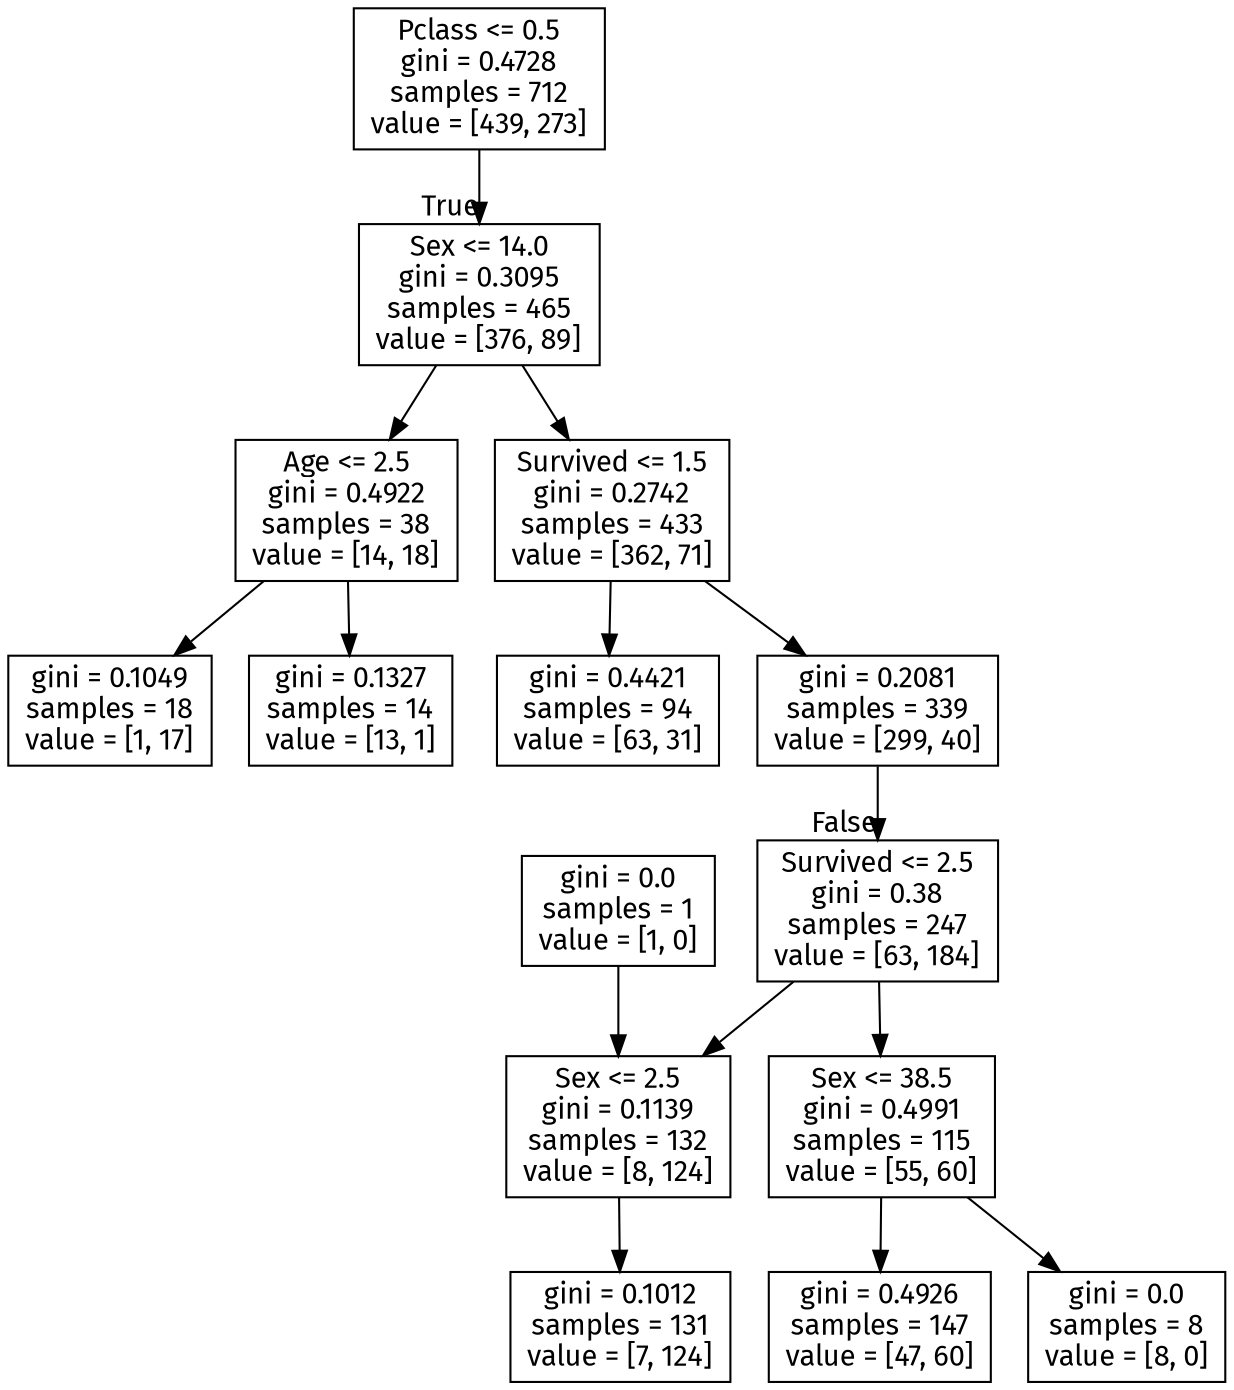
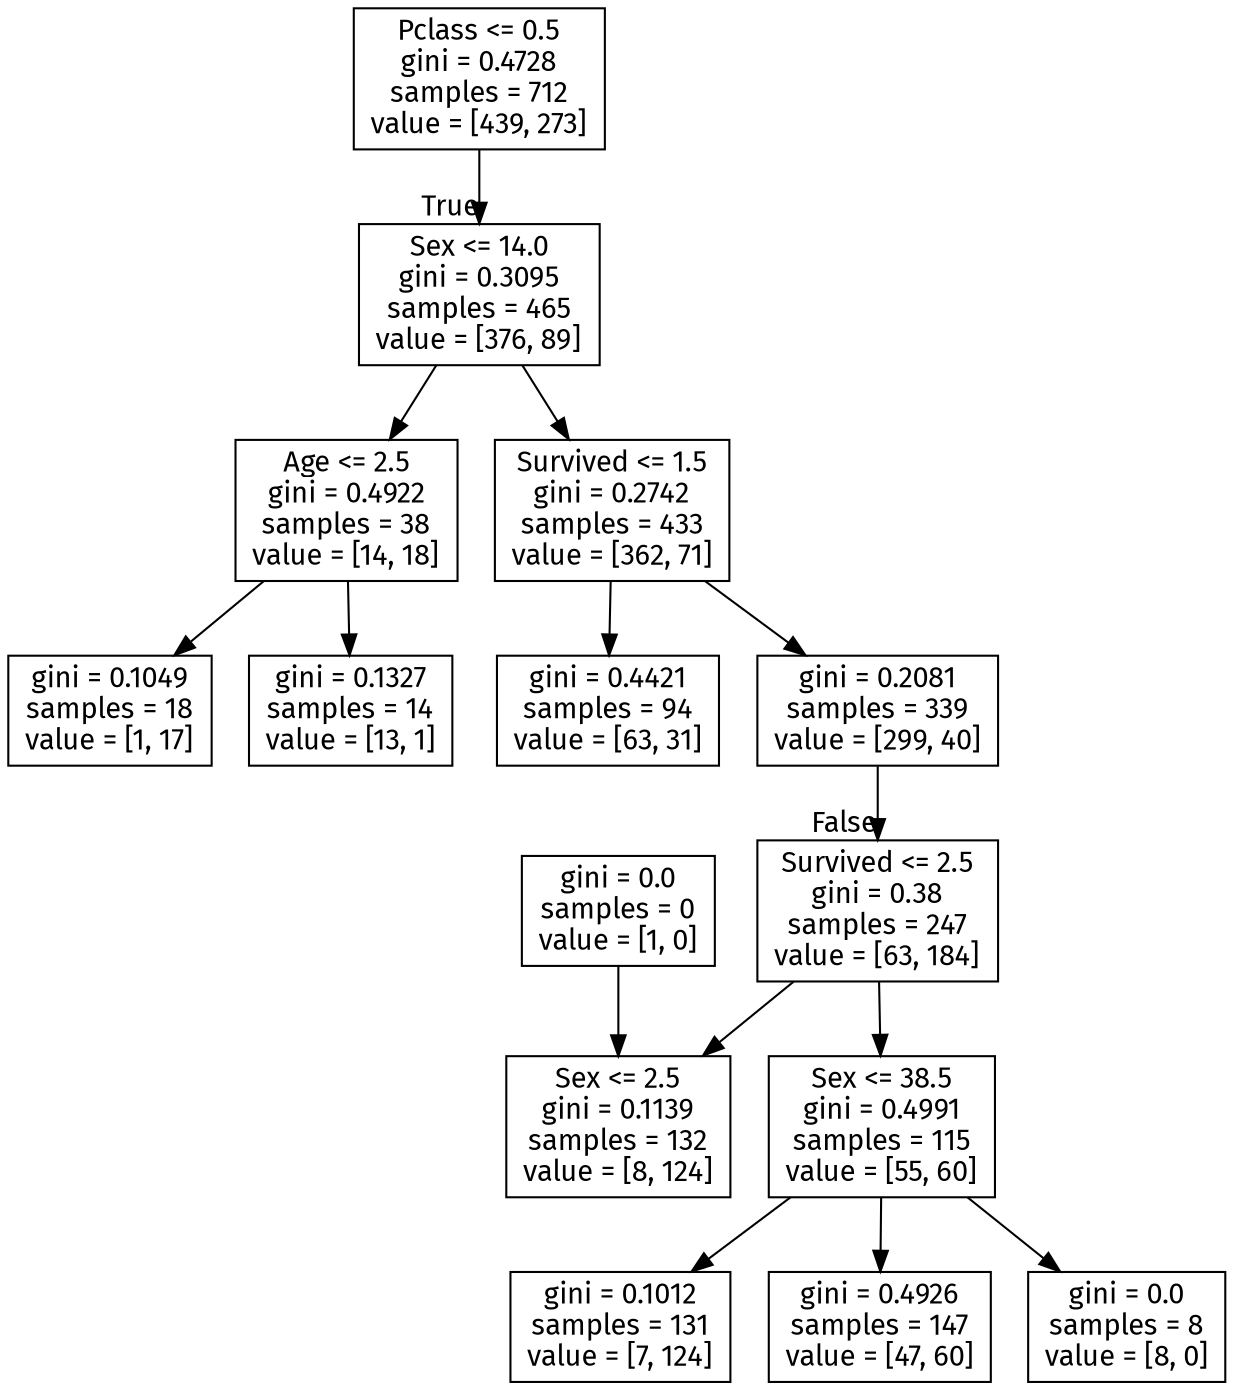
(618, 911) -> (618, 911)
(619, 1224) -> (749, 1228)
